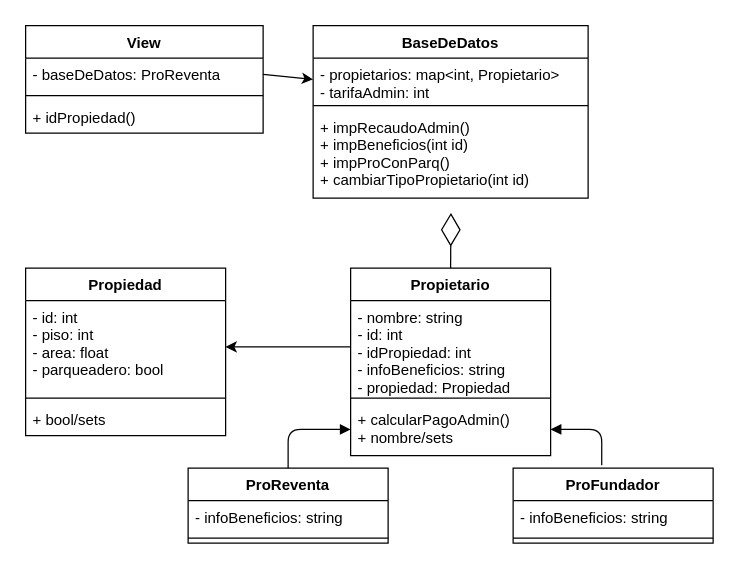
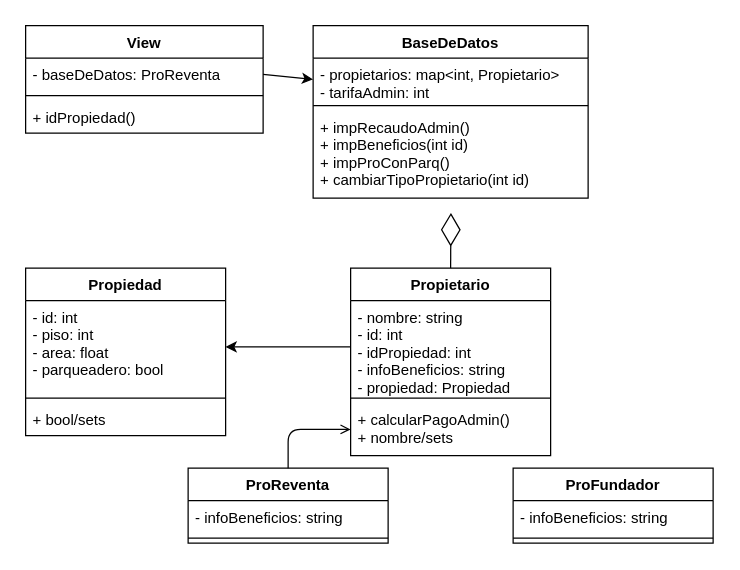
(339, 429) -> (342, 429)
(596, 431) -> none
